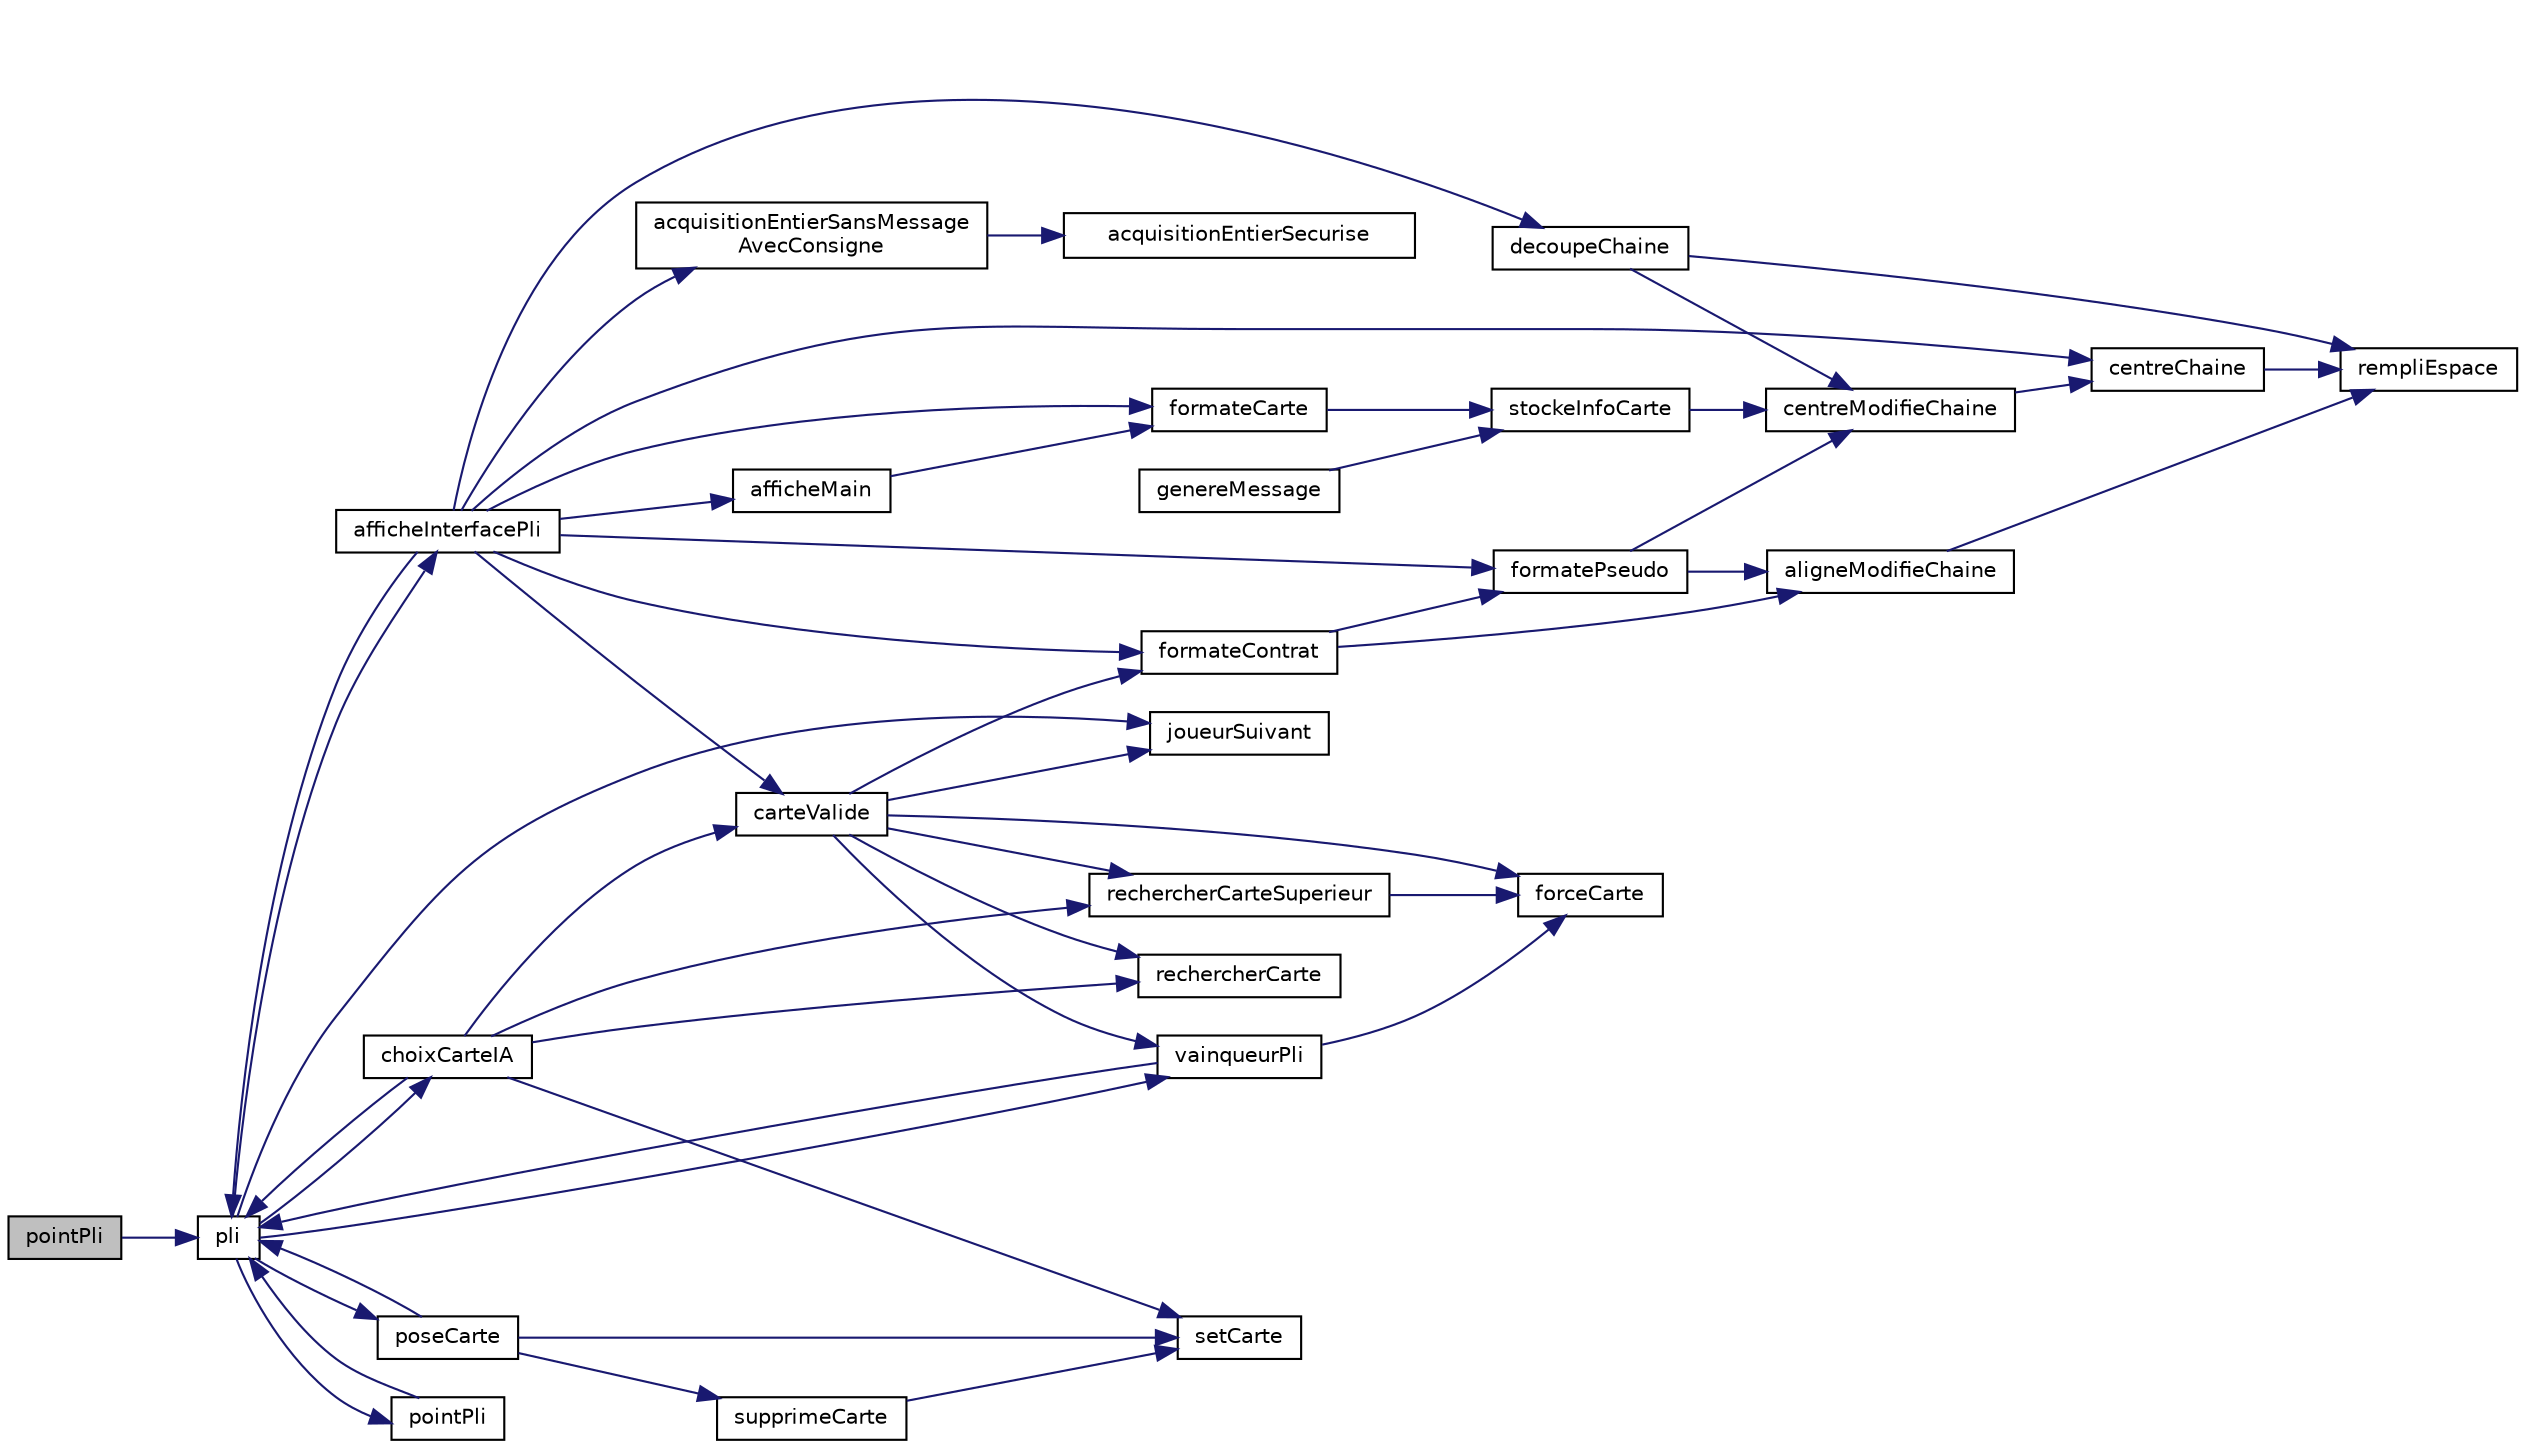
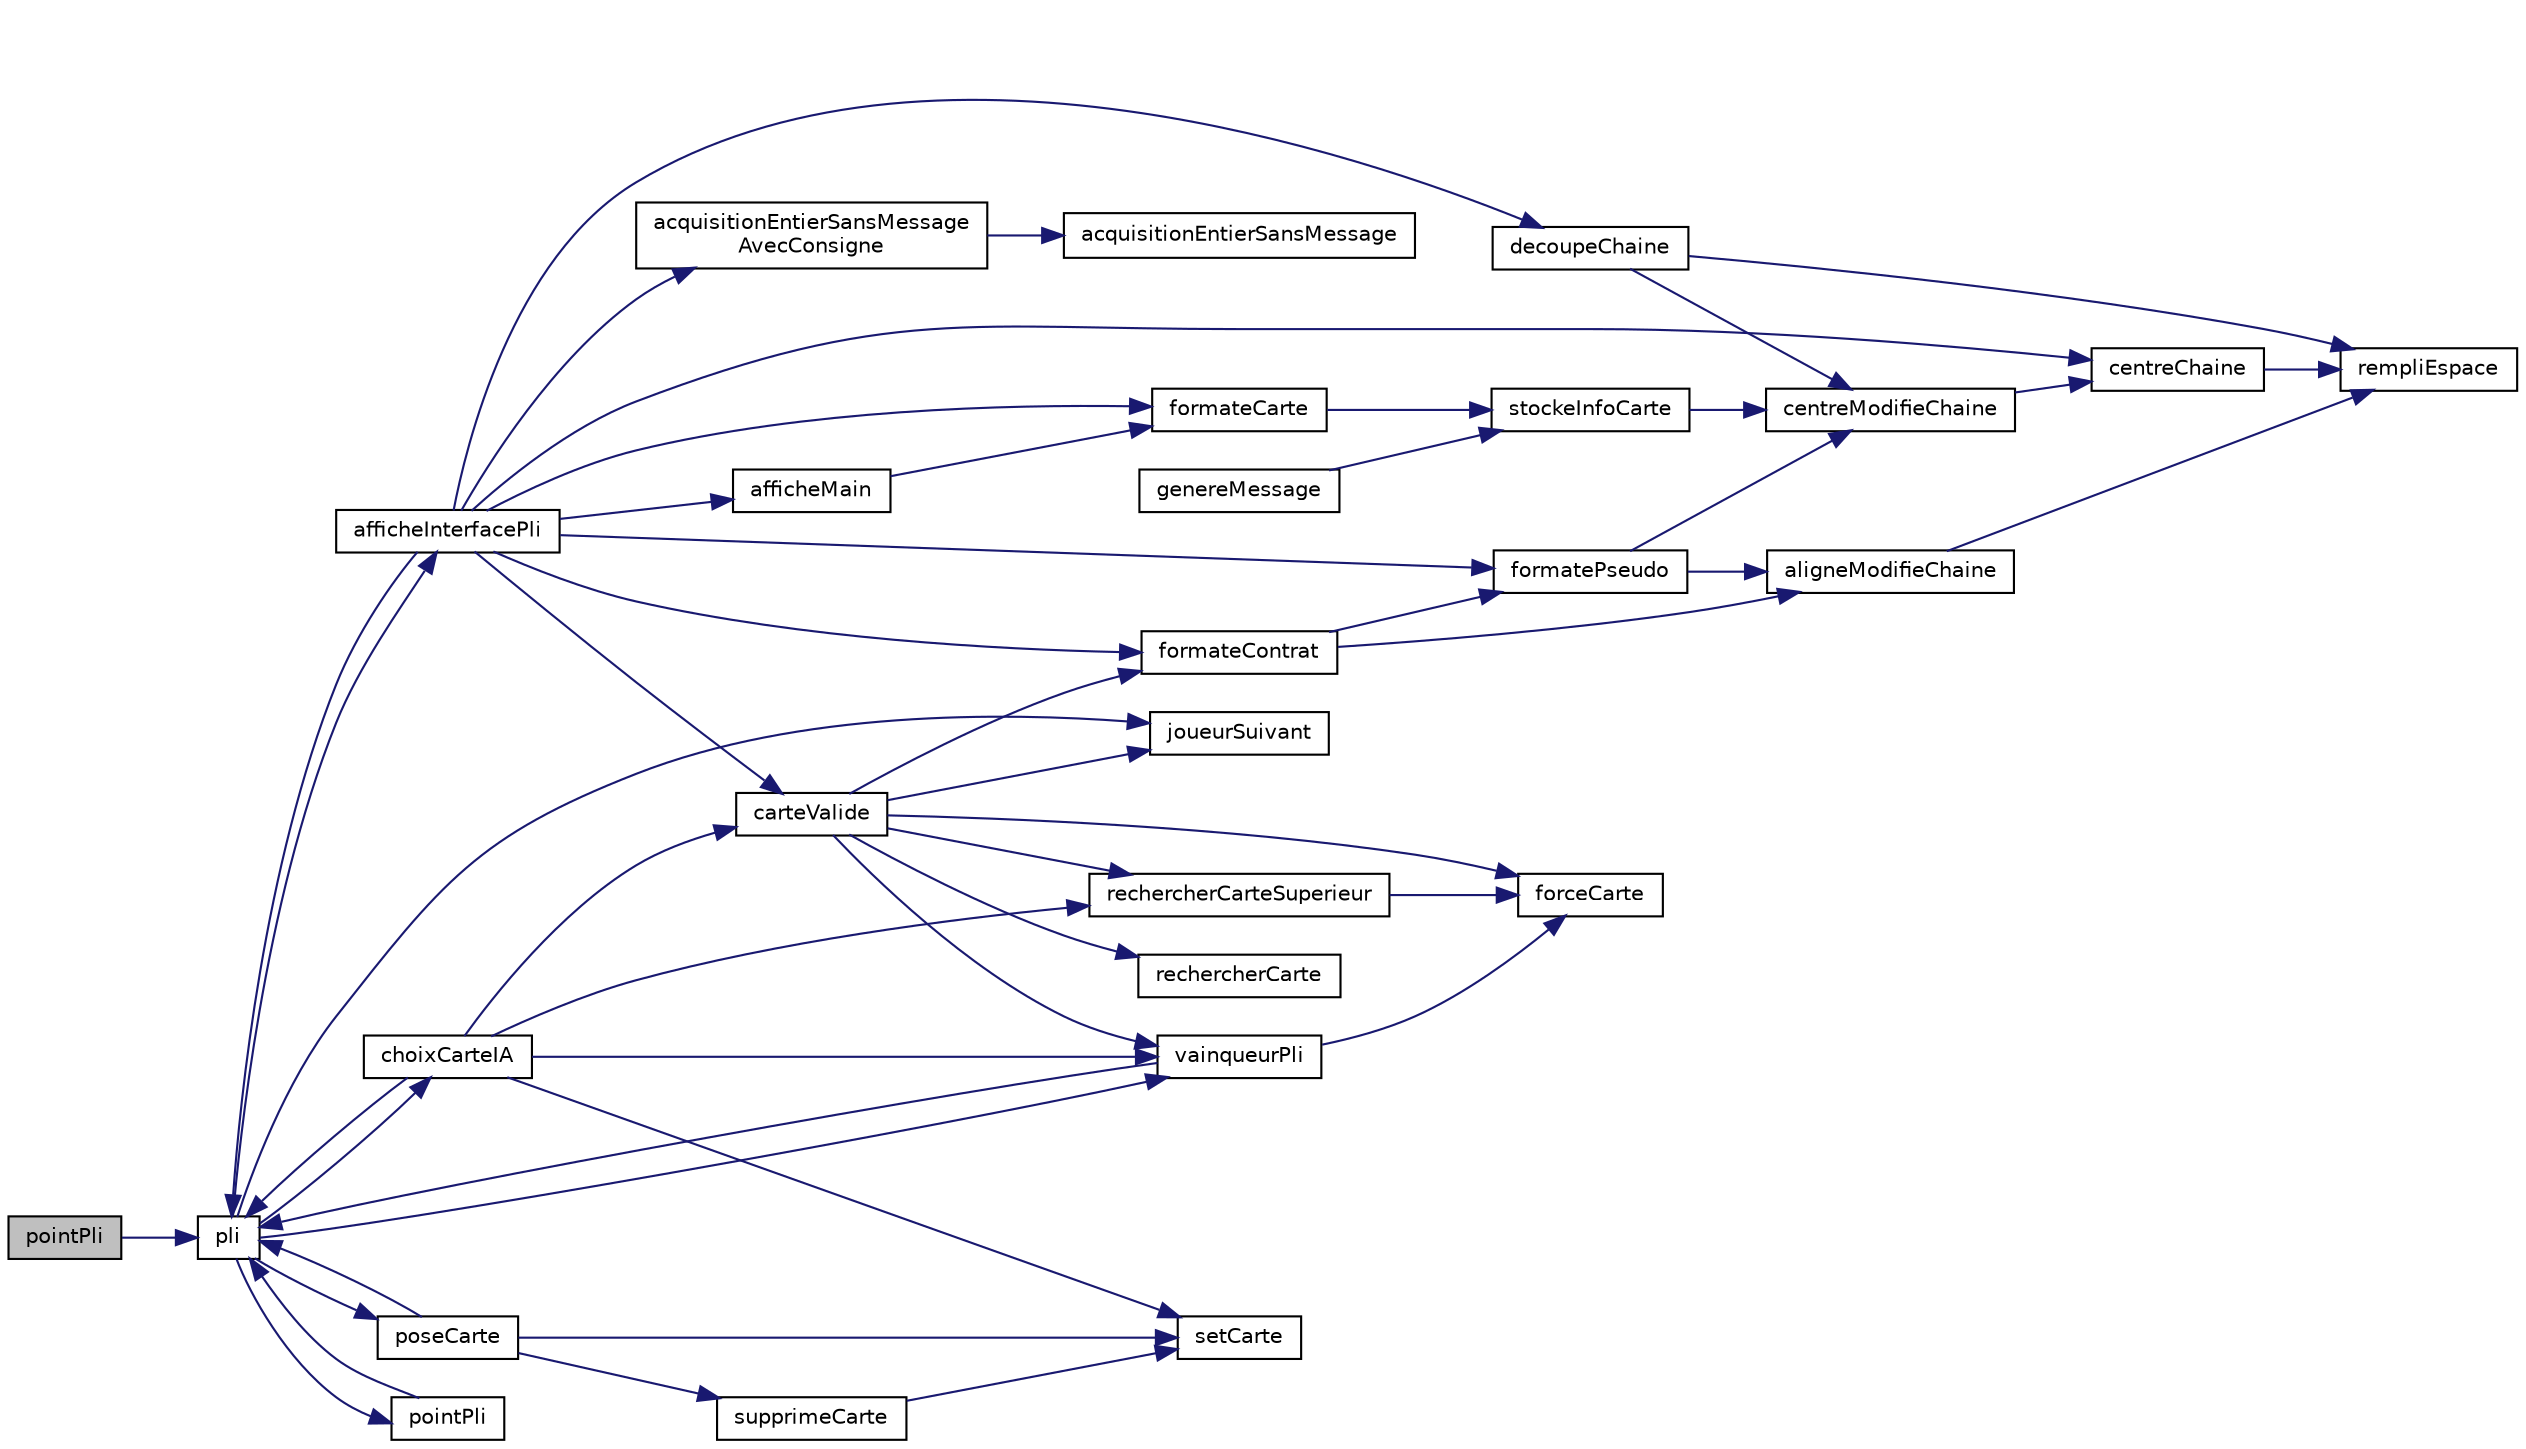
(1239, 235) -> (1239, 235)
(824, 1007) -> (834, 1057)
